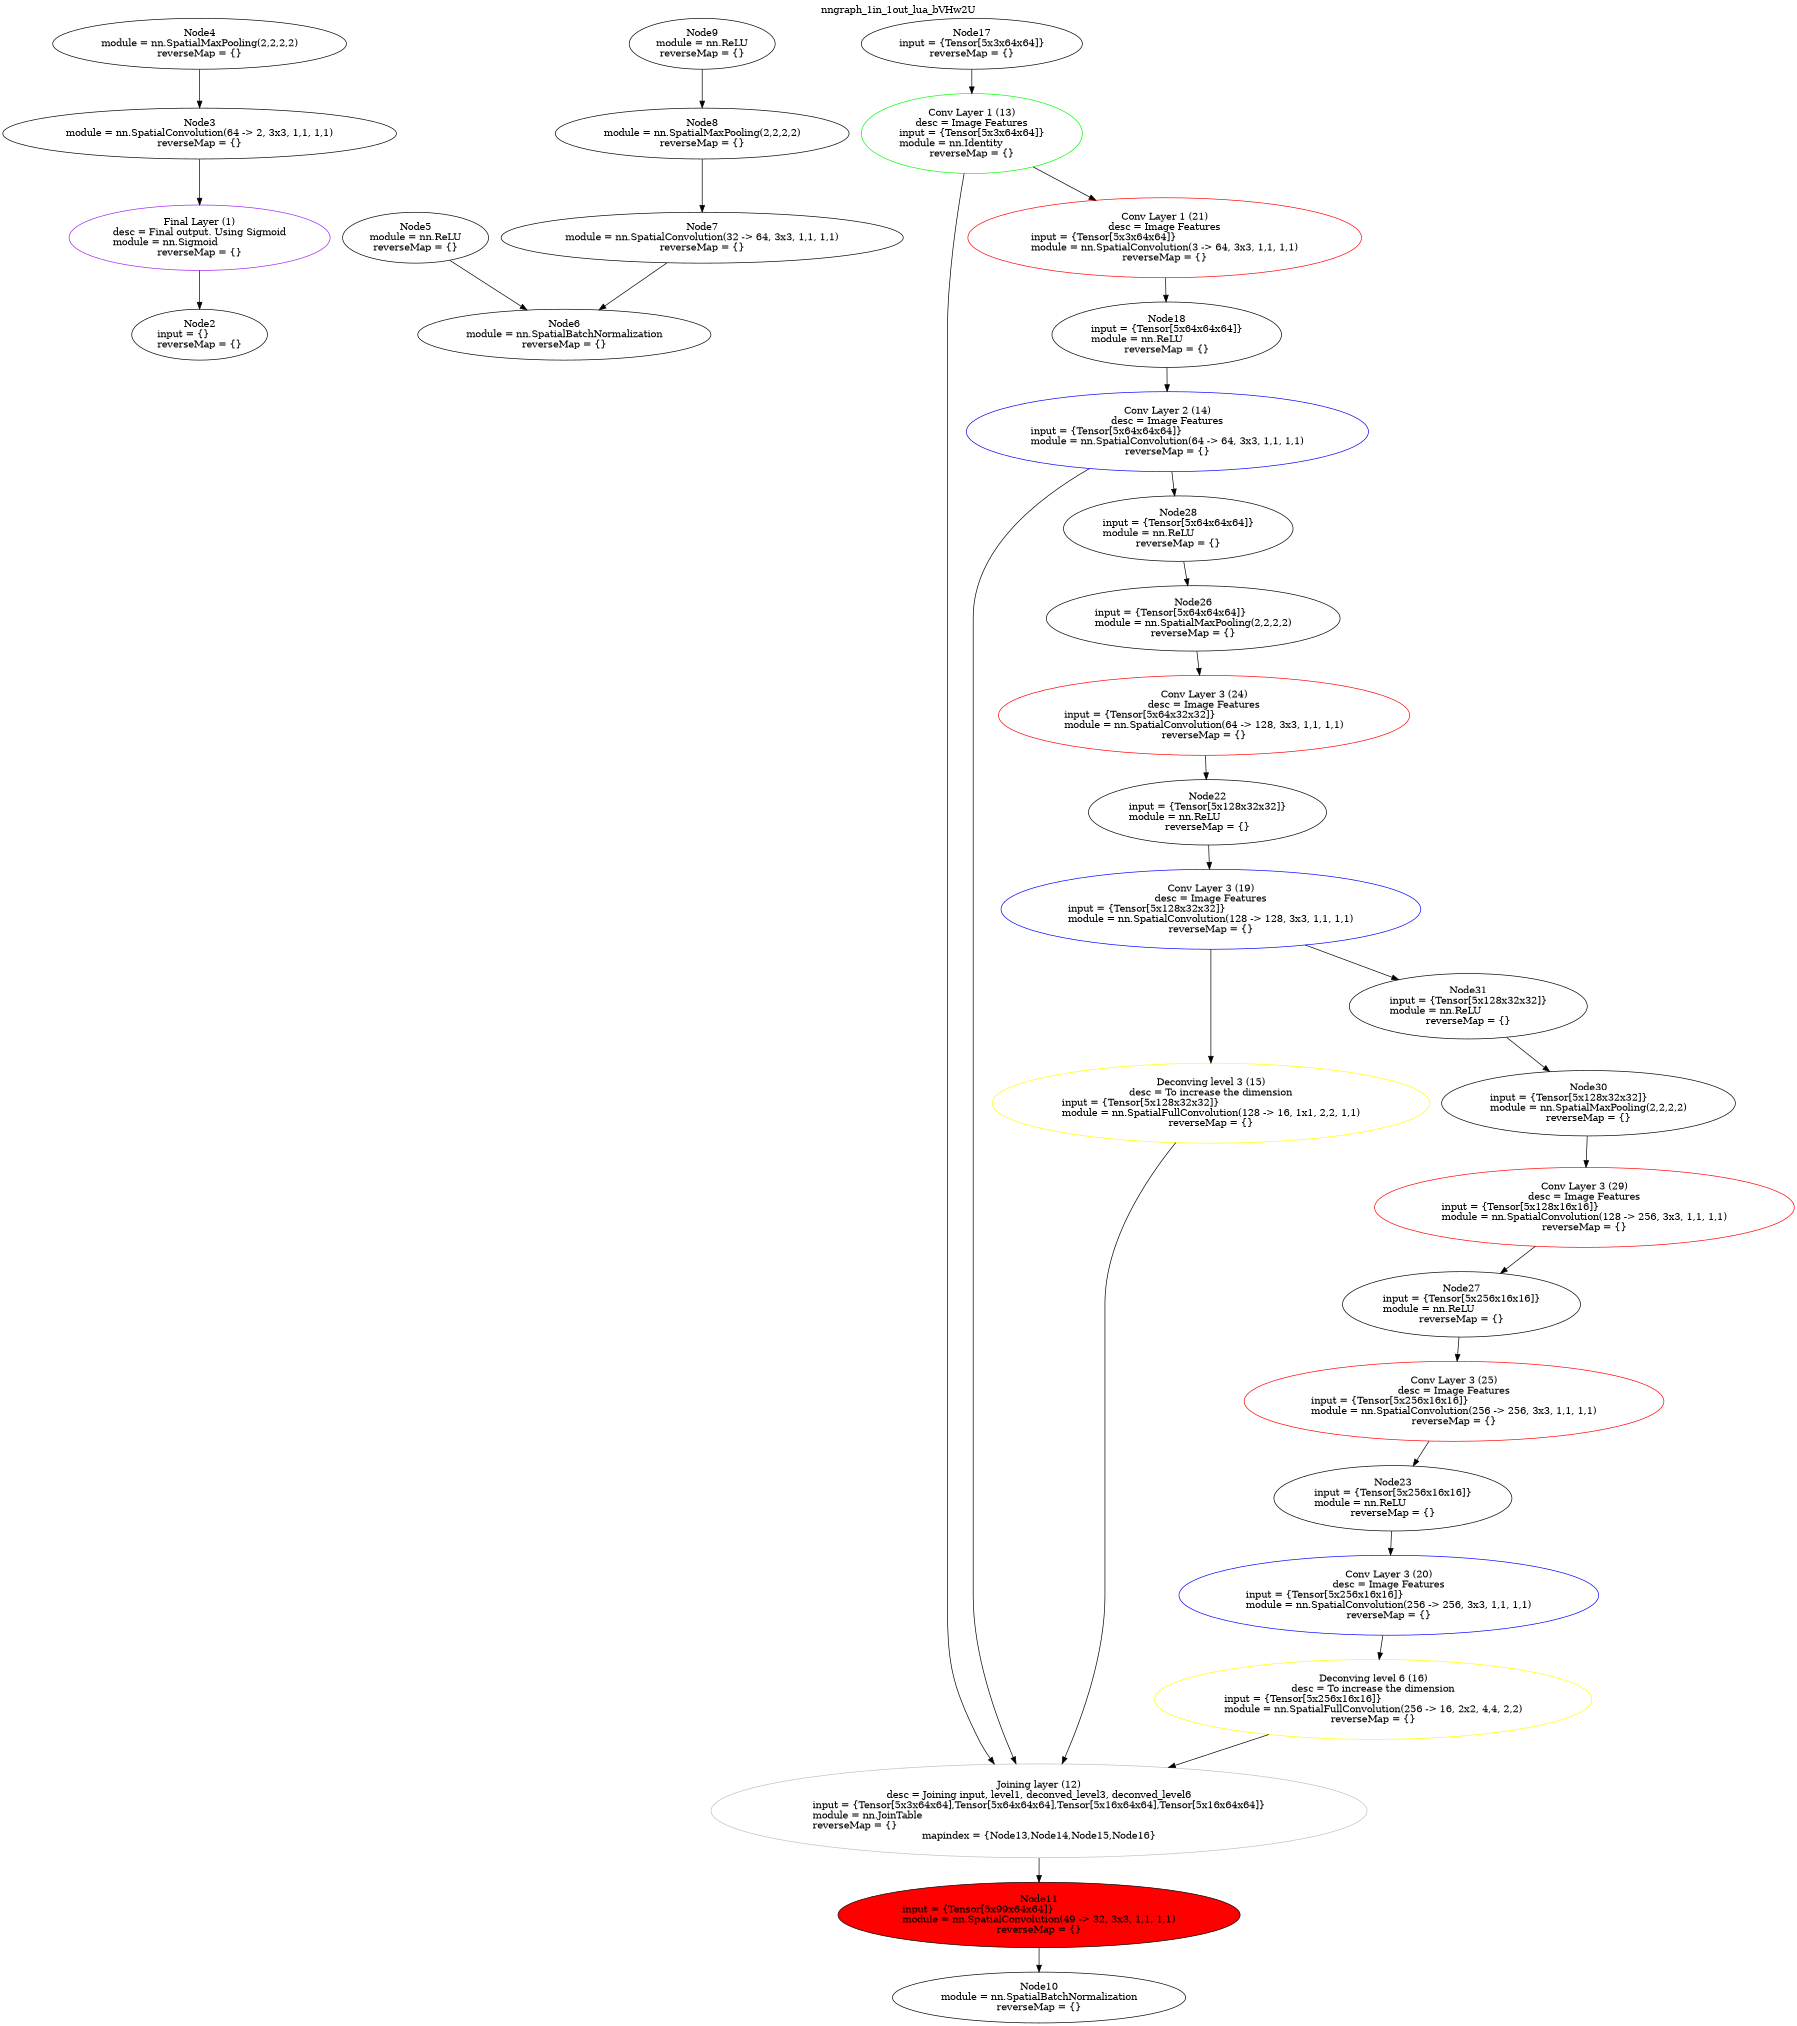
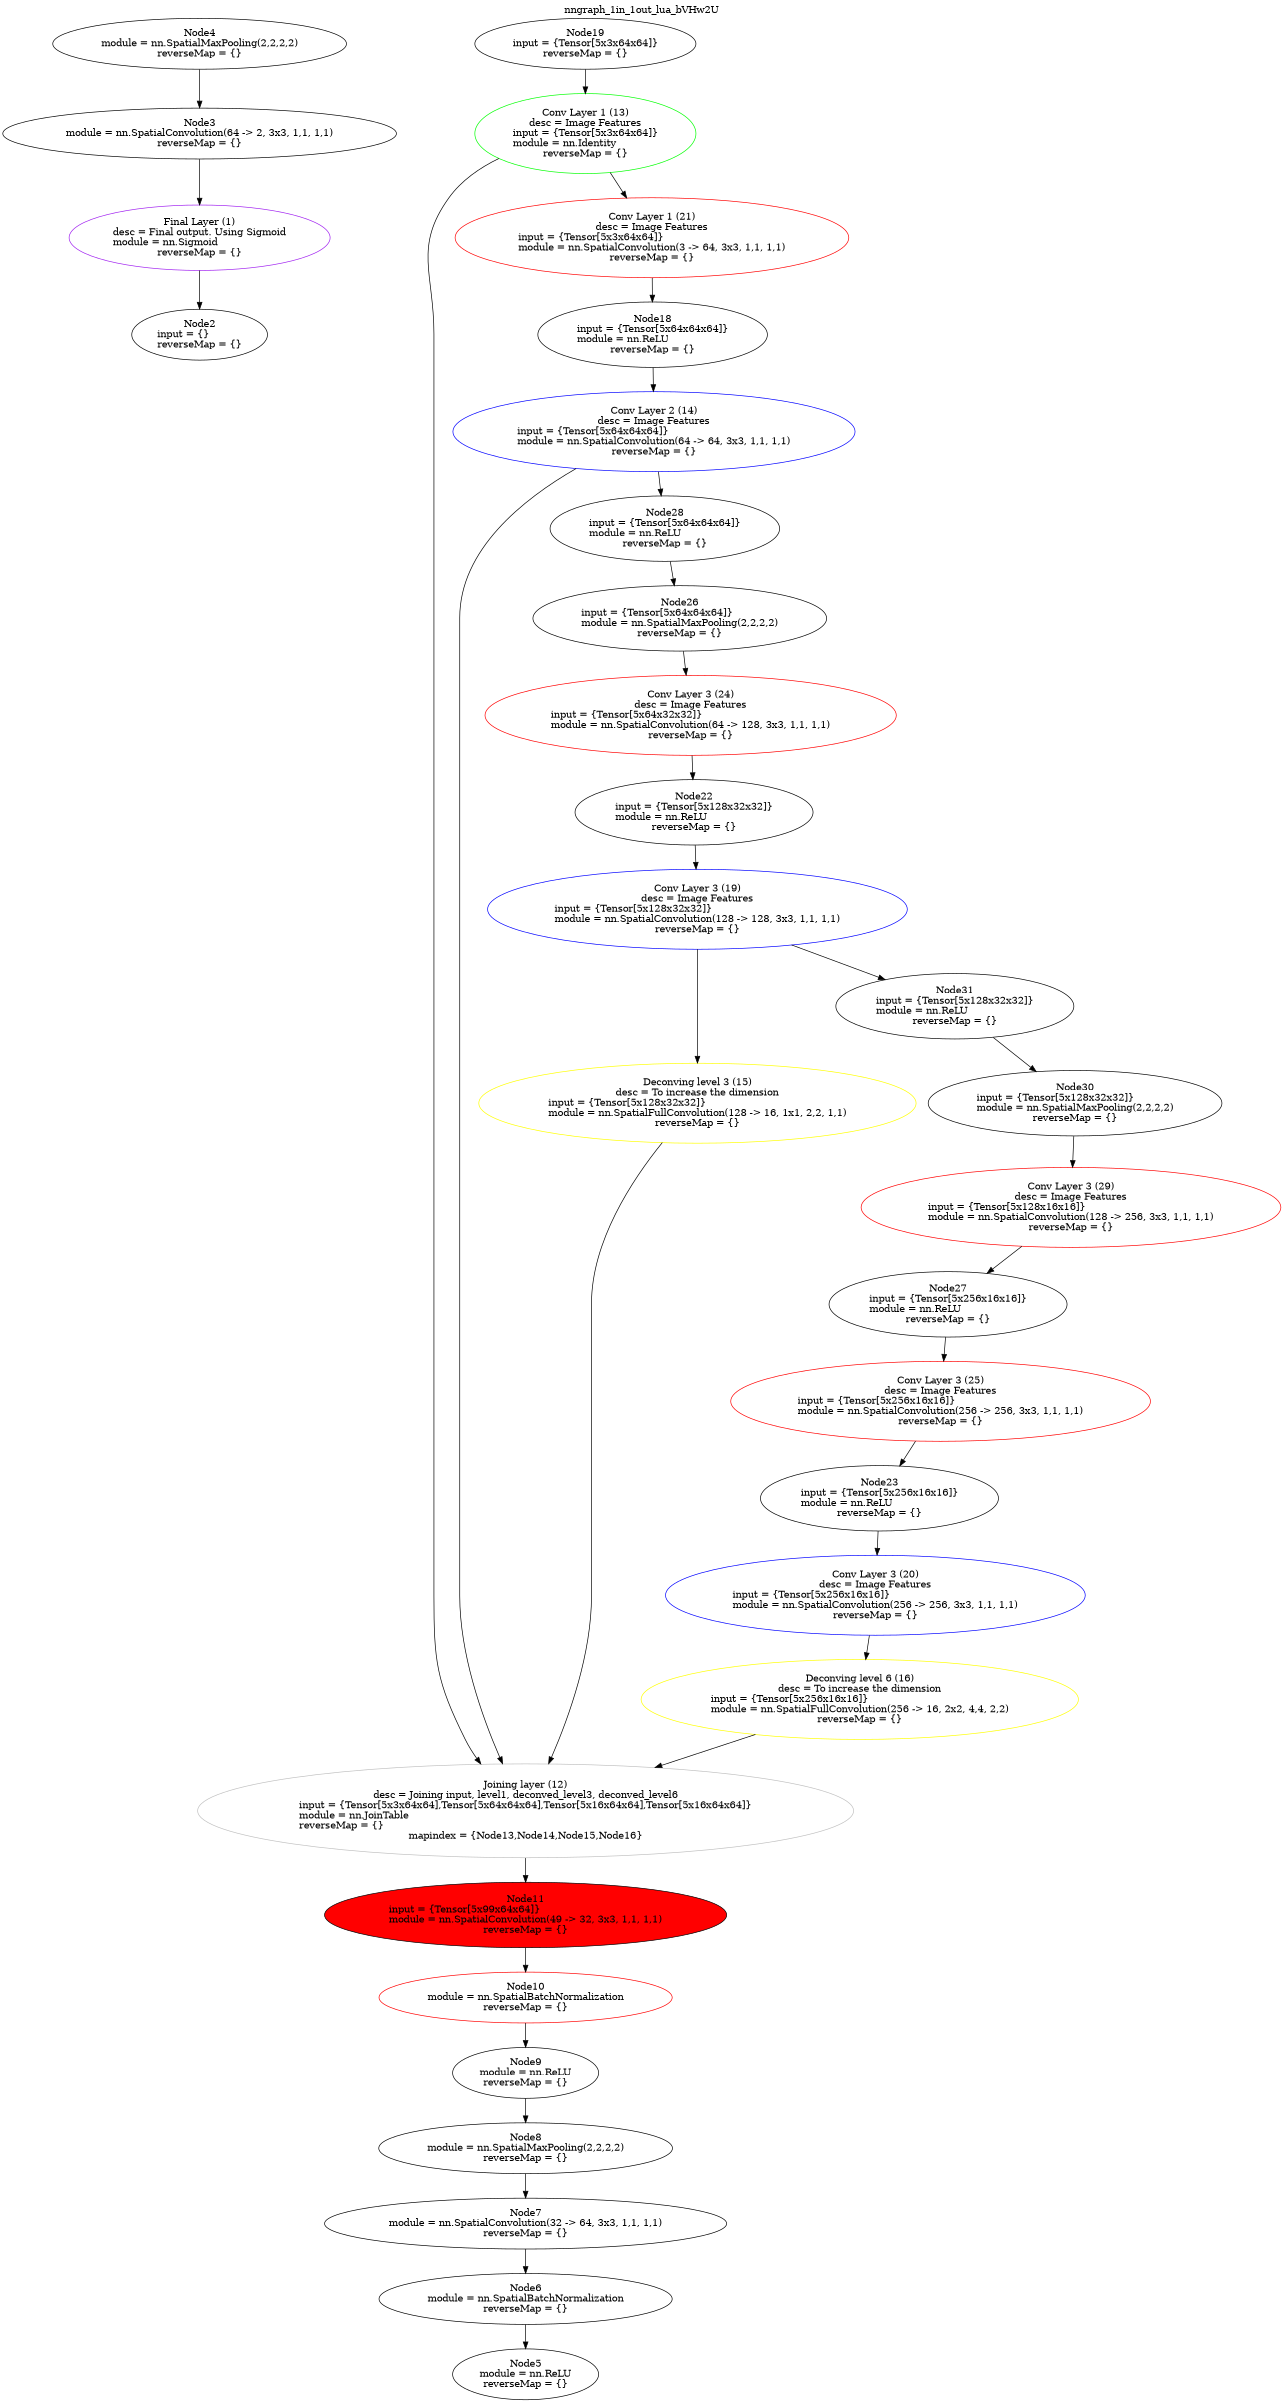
(972, 44) -> (585, 44)
(485, 283) -> (526, 2333)
(1039, 1998) -> (526, 1998)
none -> (526, 2032)
